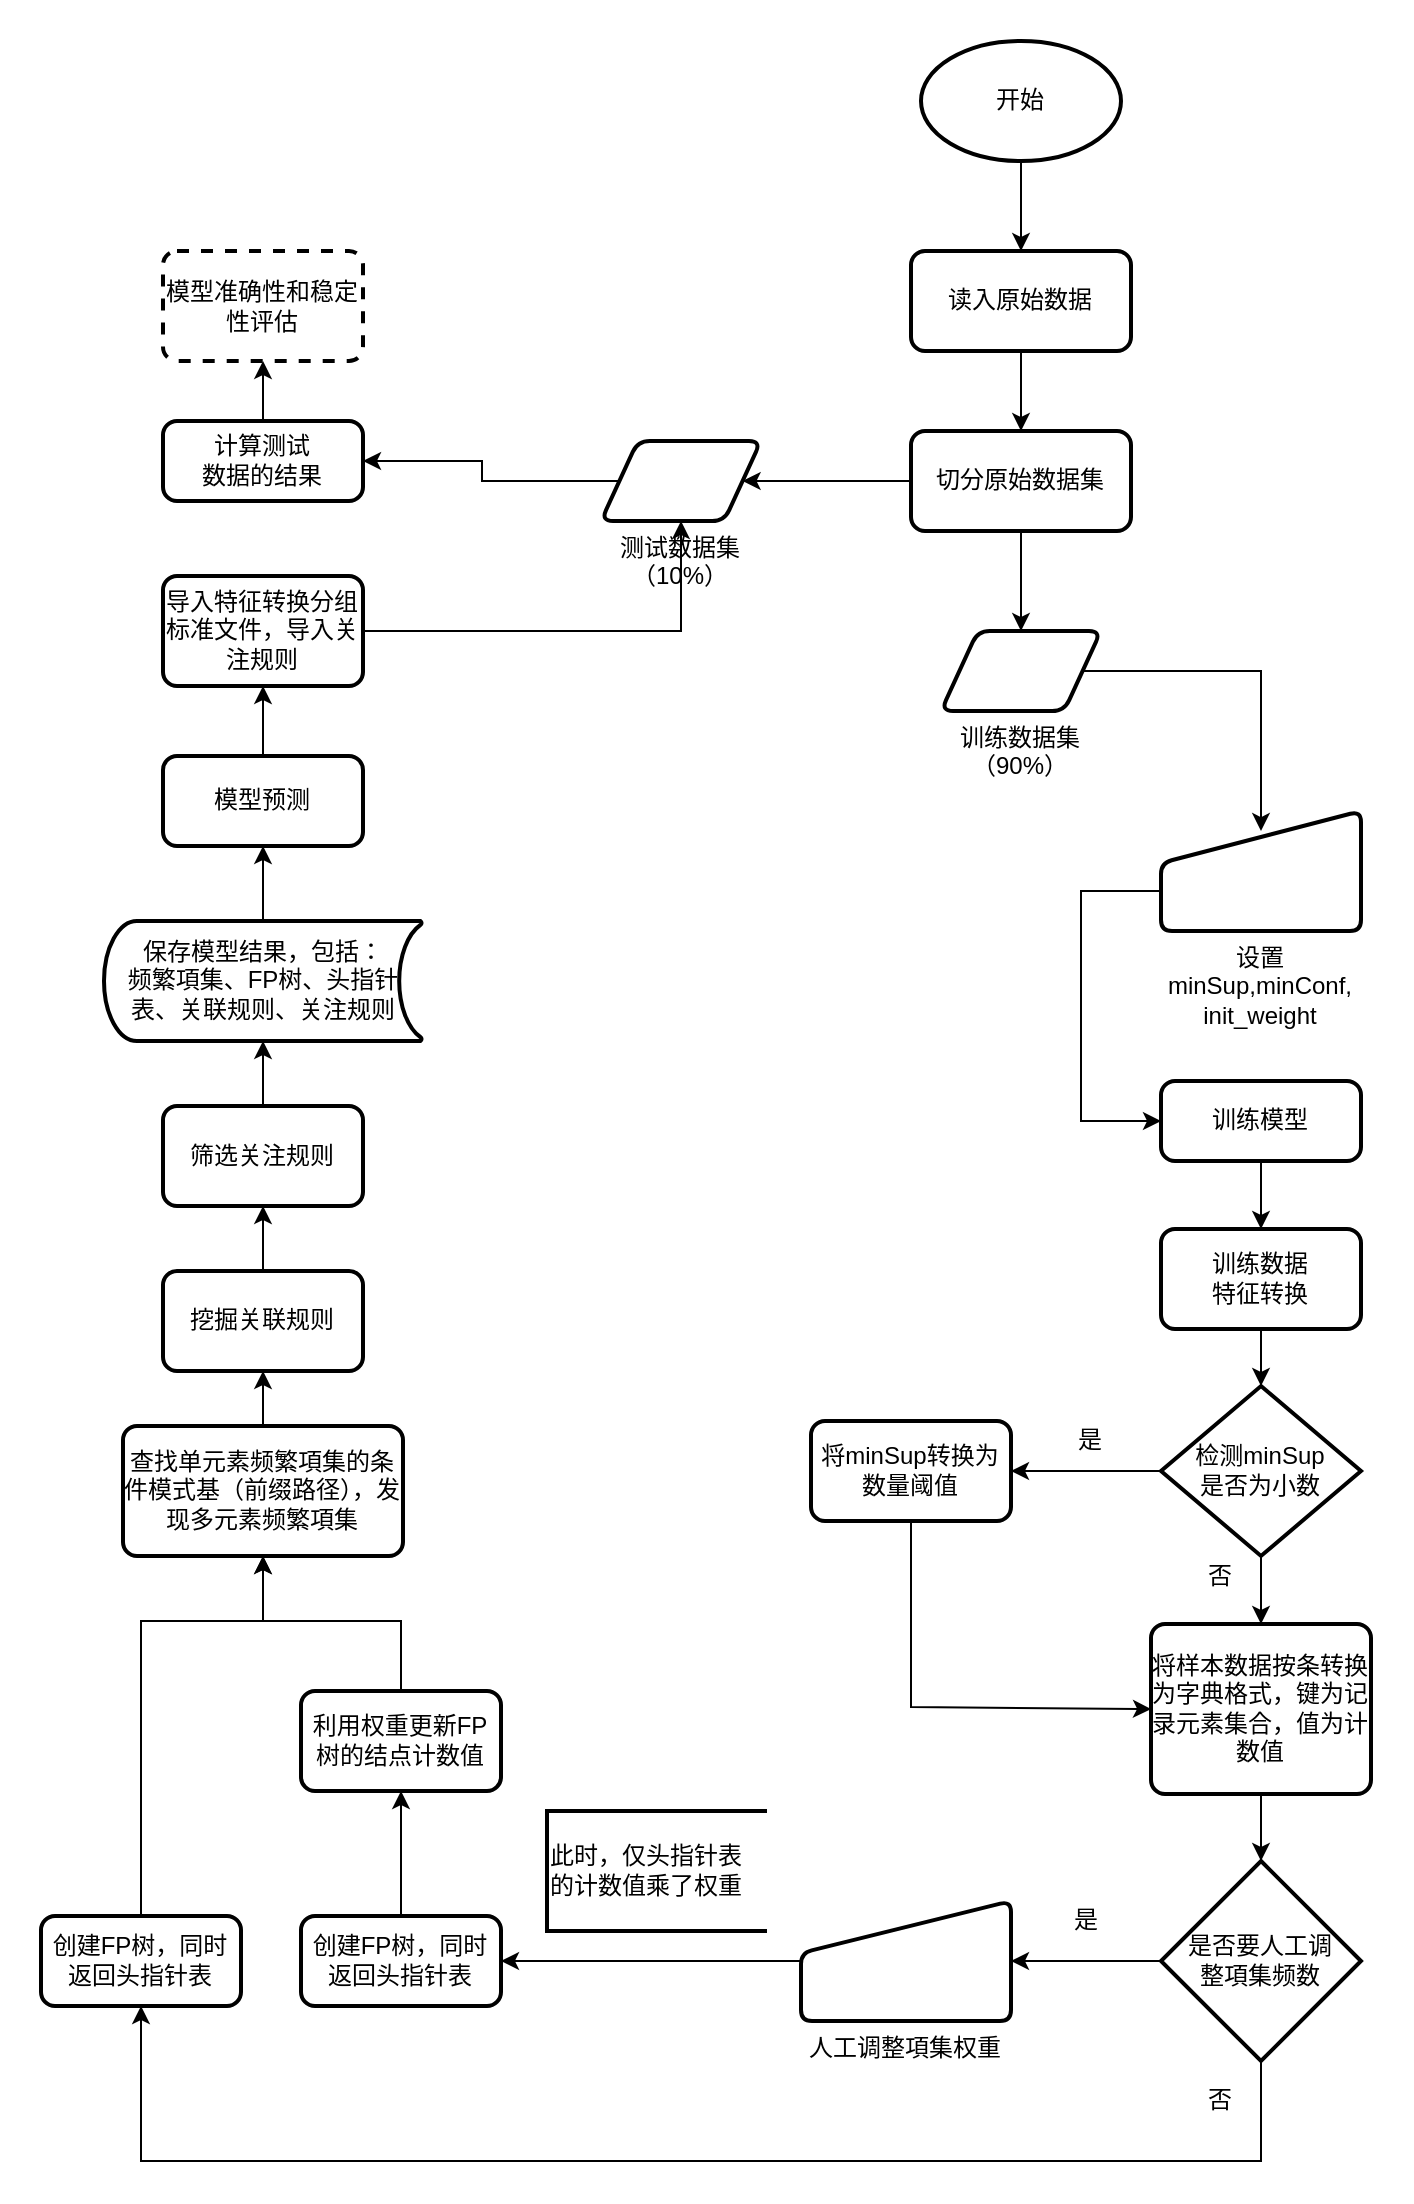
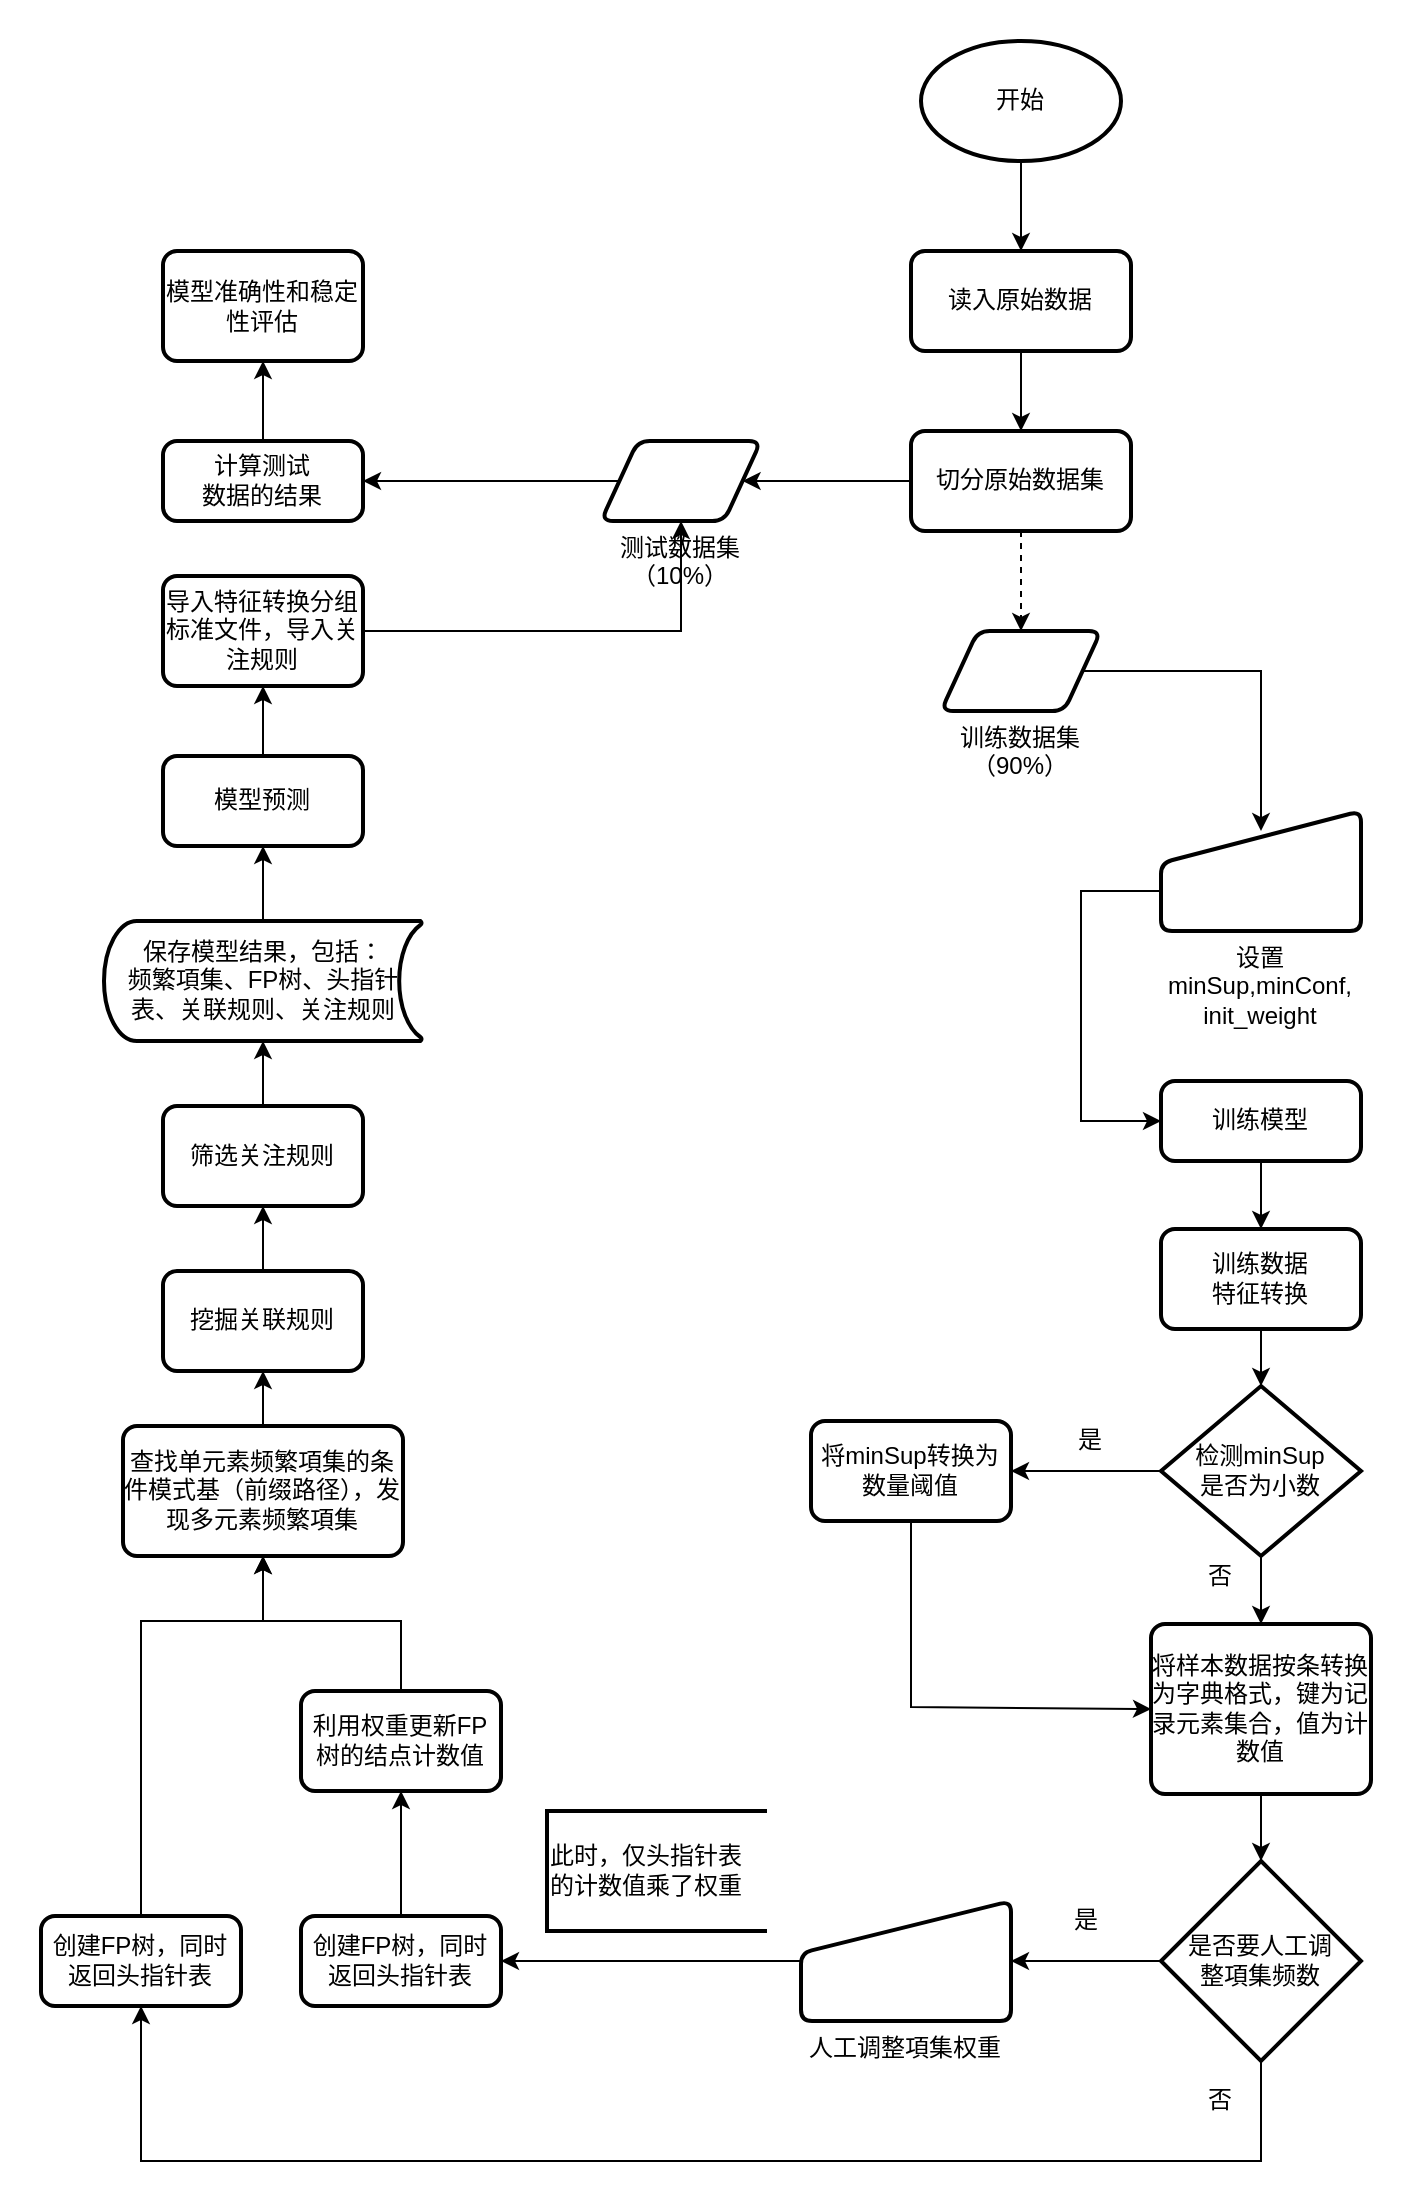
(263, 306) -> (263, 306)
(263, 461) -> (263, 481)
(1021, 575) -> (1021, 575)
